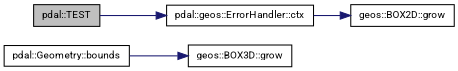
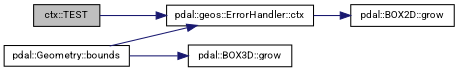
(67, 16) -> (67, 16)
(403, 16) -> (403, 16)
none -> (148, 37)
(240, 56) -> (240, 56)
